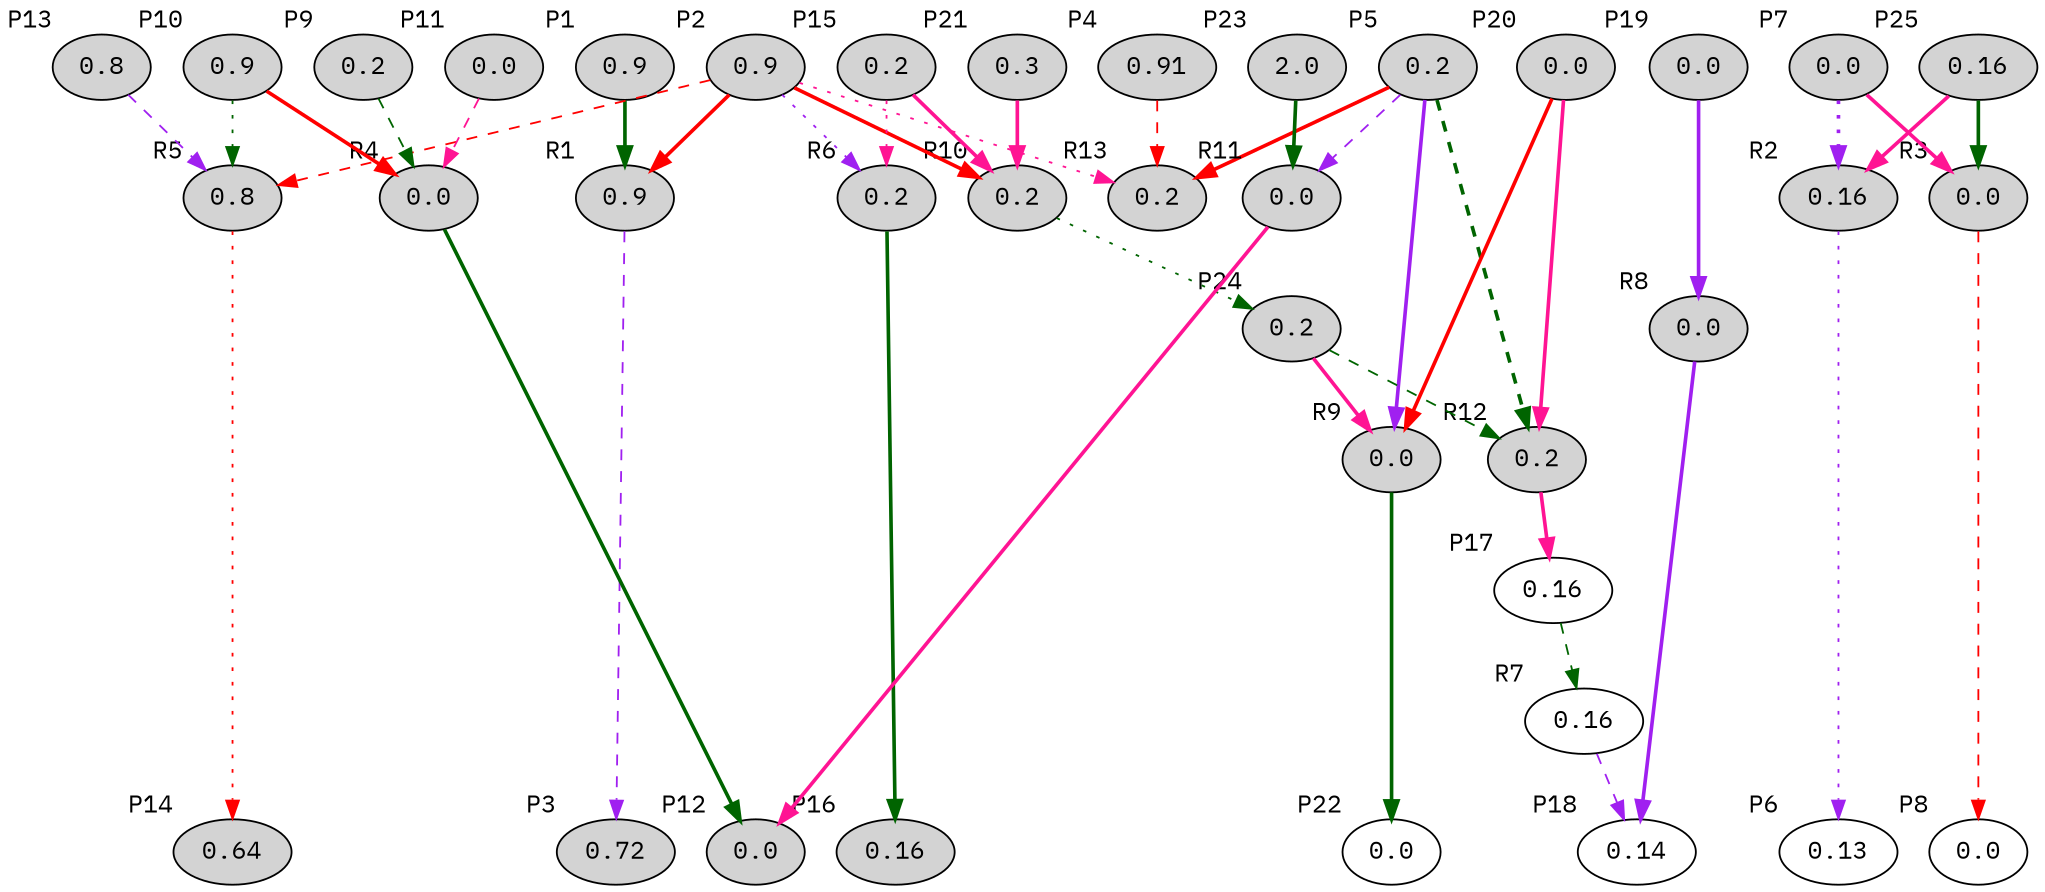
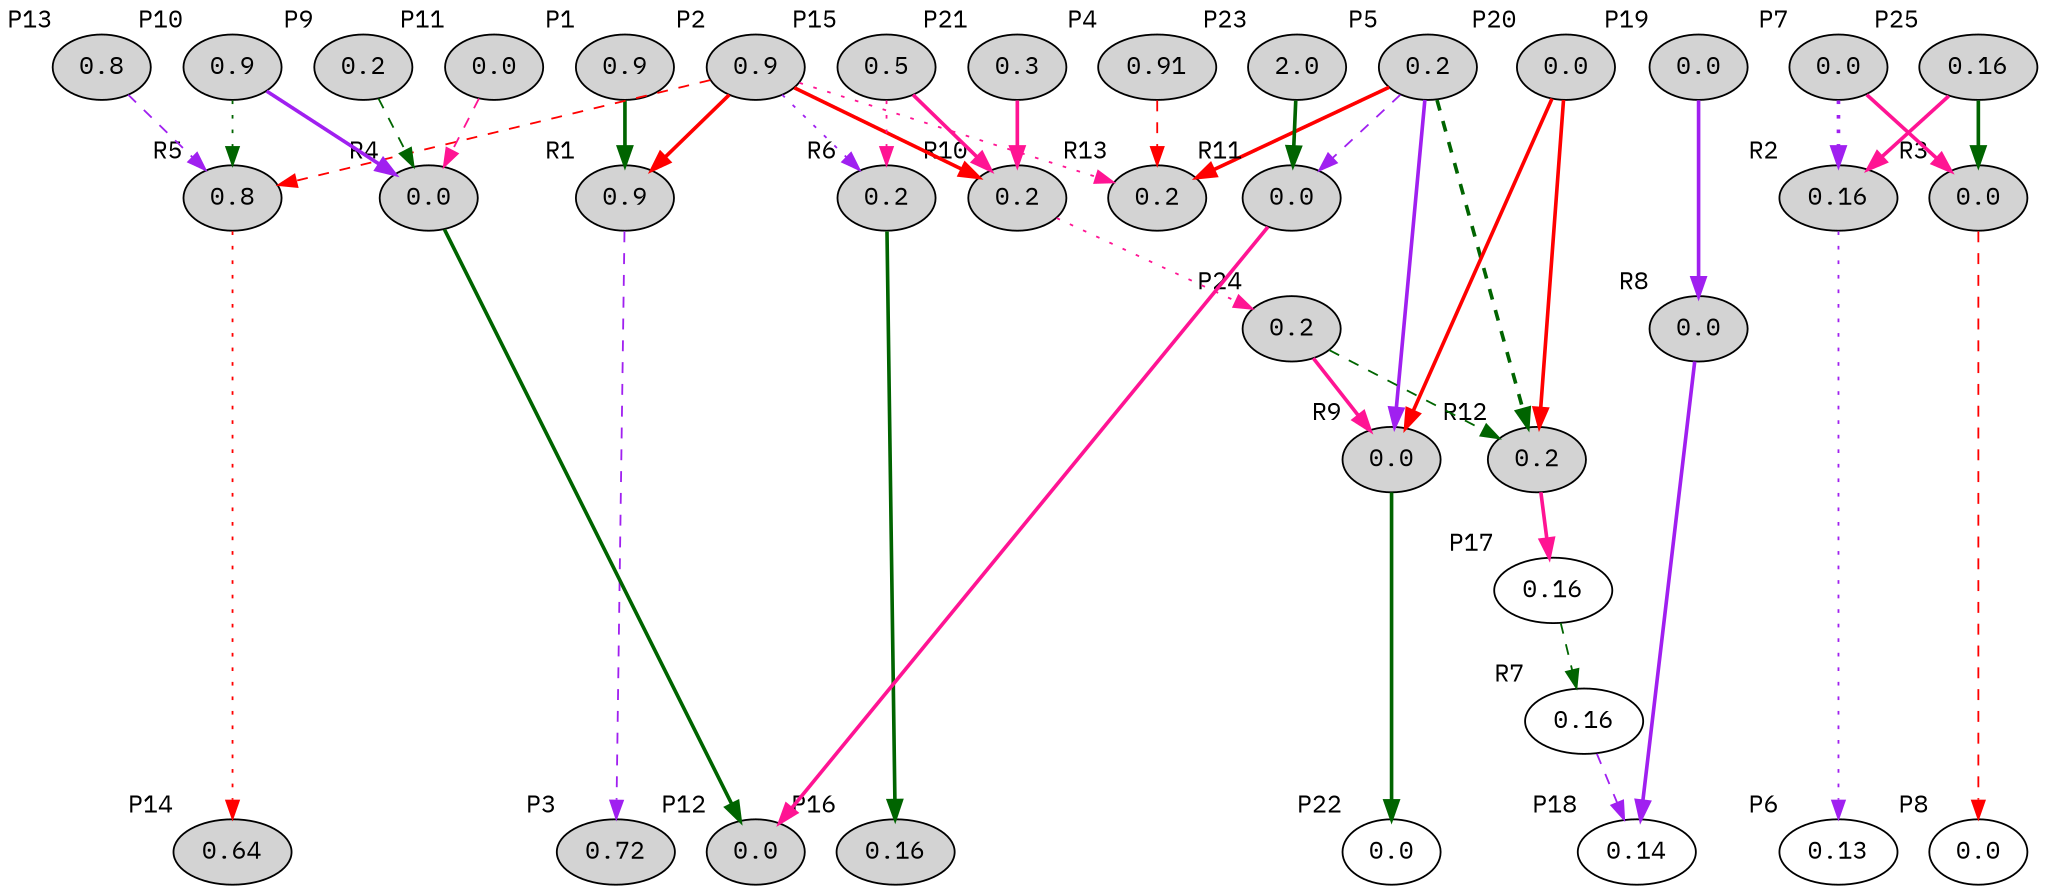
(887, 67) -> (887, 67)
(323, 128) -> (323, 128)
(1552, 254) -> (1552, 254)
(1146, 259) -> (1146, 259)
